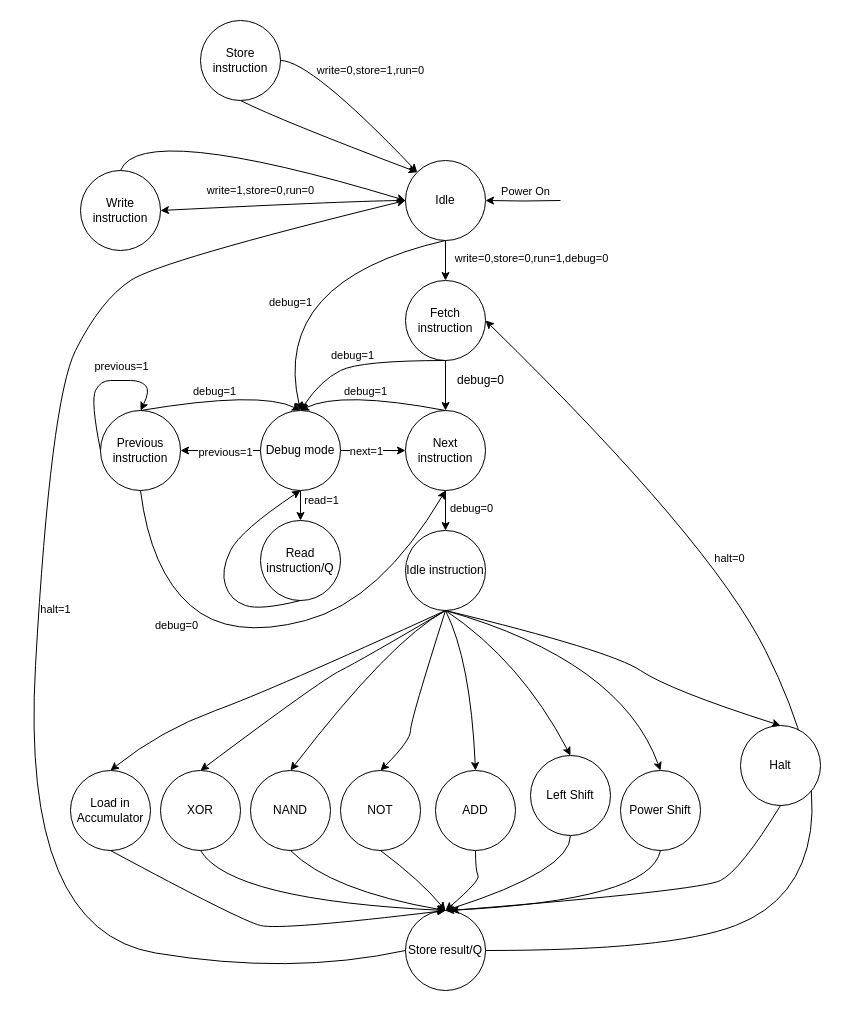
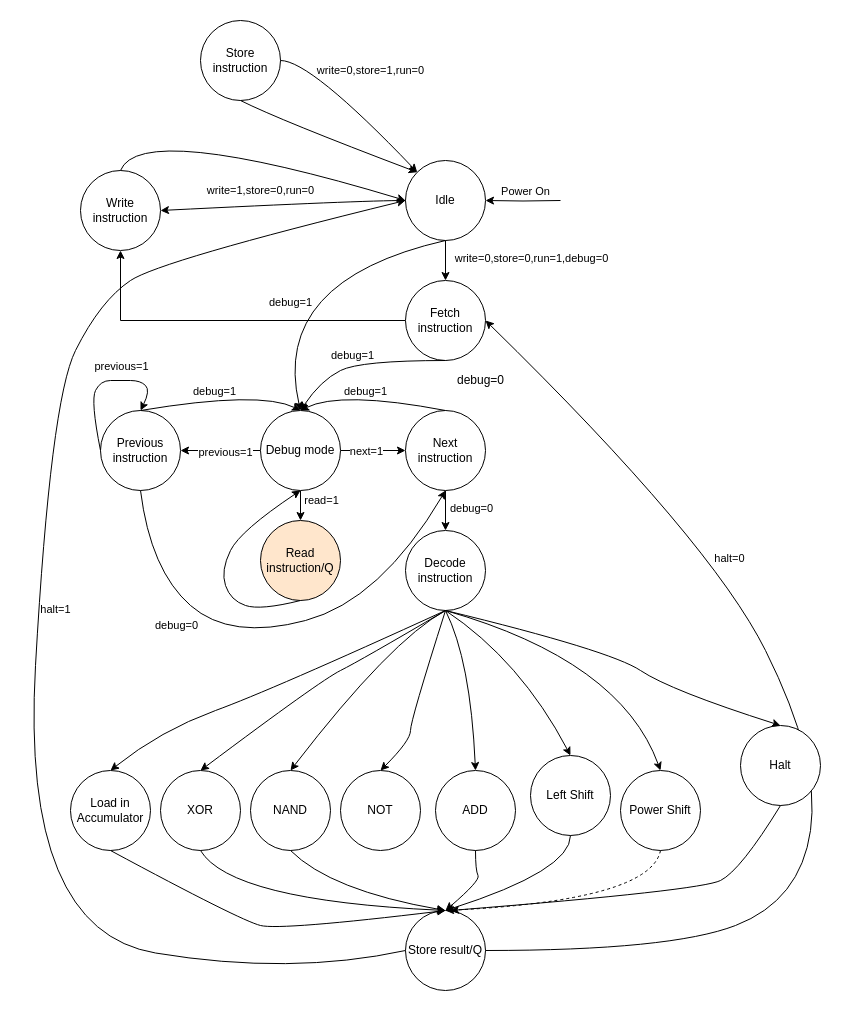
(446, 382) -> (232, 321)
(301, 561) -> (301, 561)
(446, 571) -> (446, 571)
(413, 876) -> none
(617, 886) -> (617, 886)
(442, 910) -> (413, 909)
